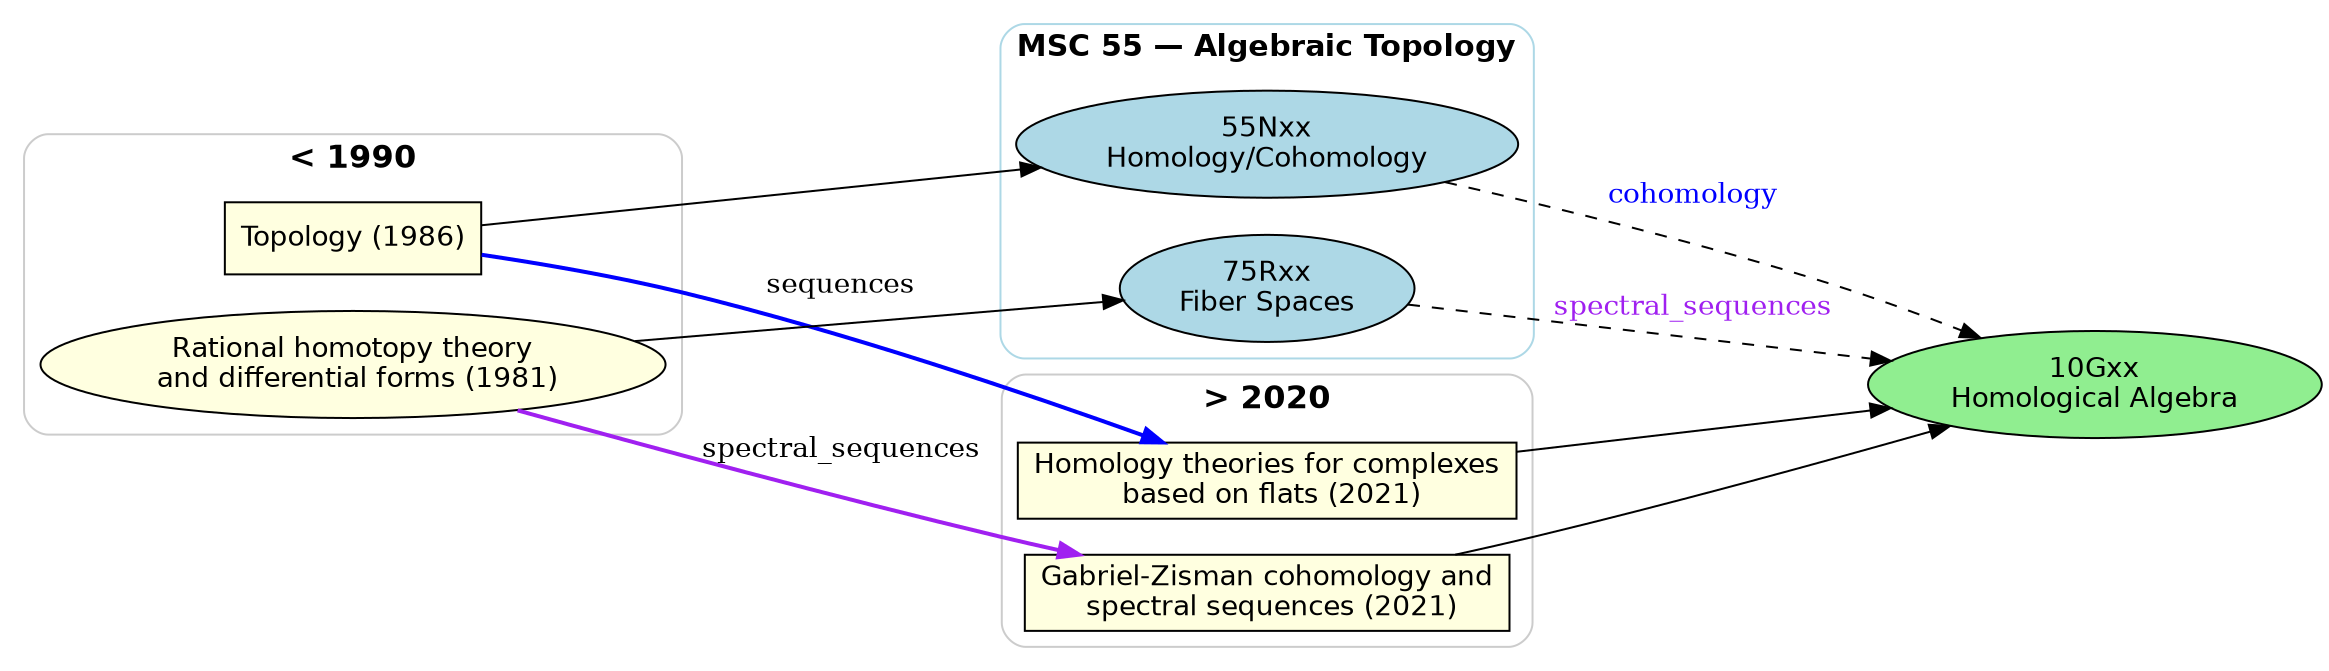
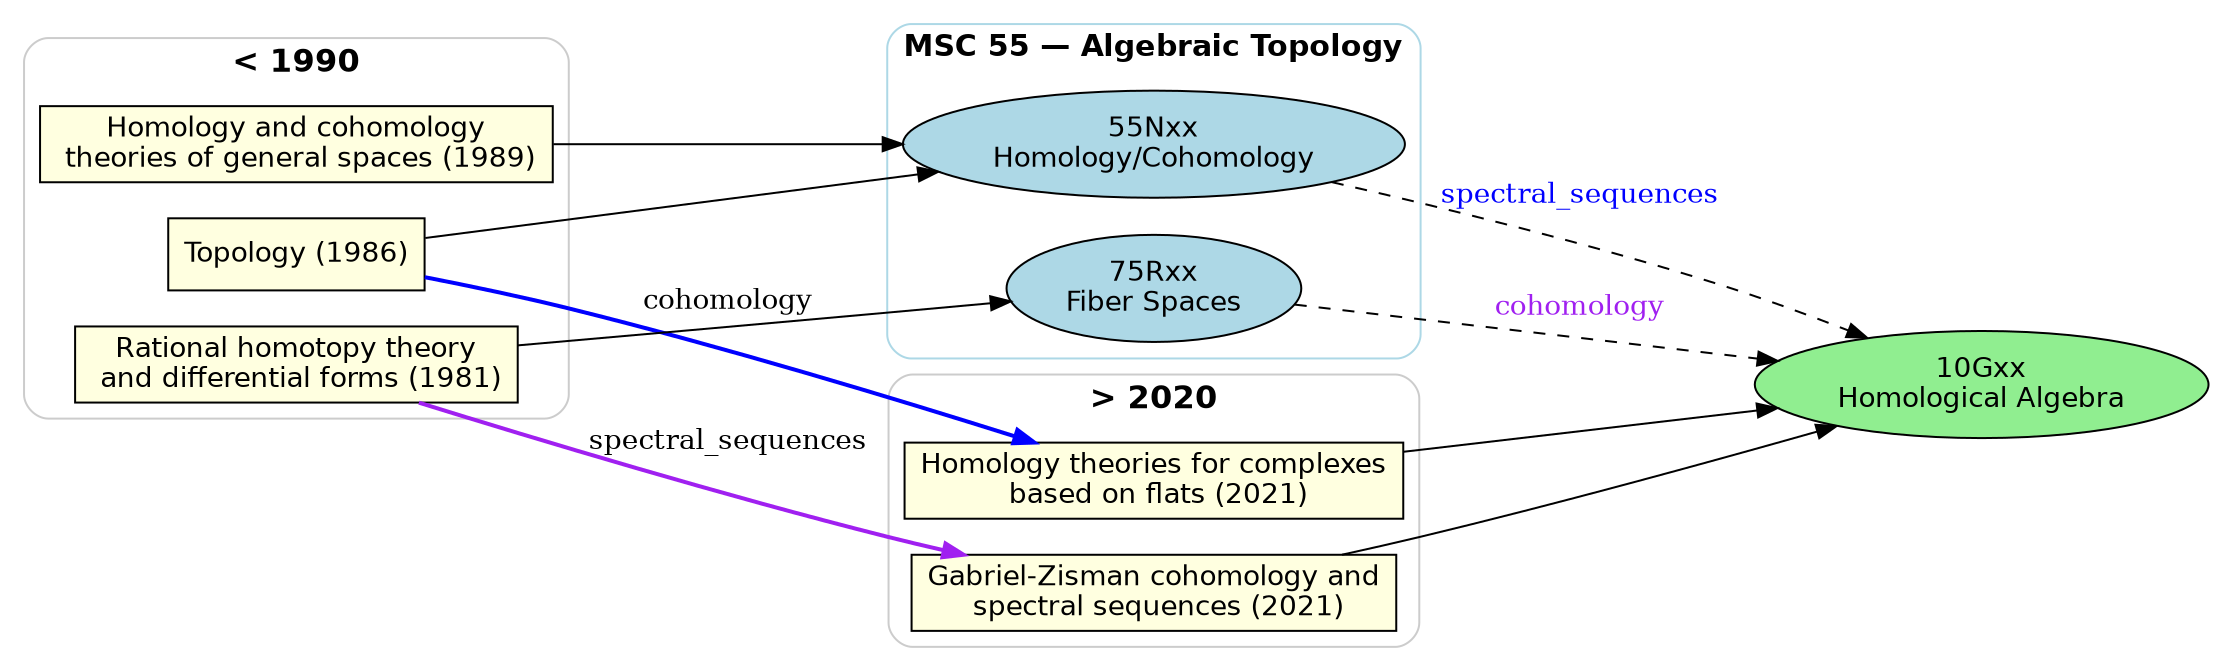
none -> (296, 144)
(1693, 195) -> (1580, 195)
(841, 285) -> (728, 301)
(1693, 307) -> (1580, 307)
(353, 365) -> (296, 365)
